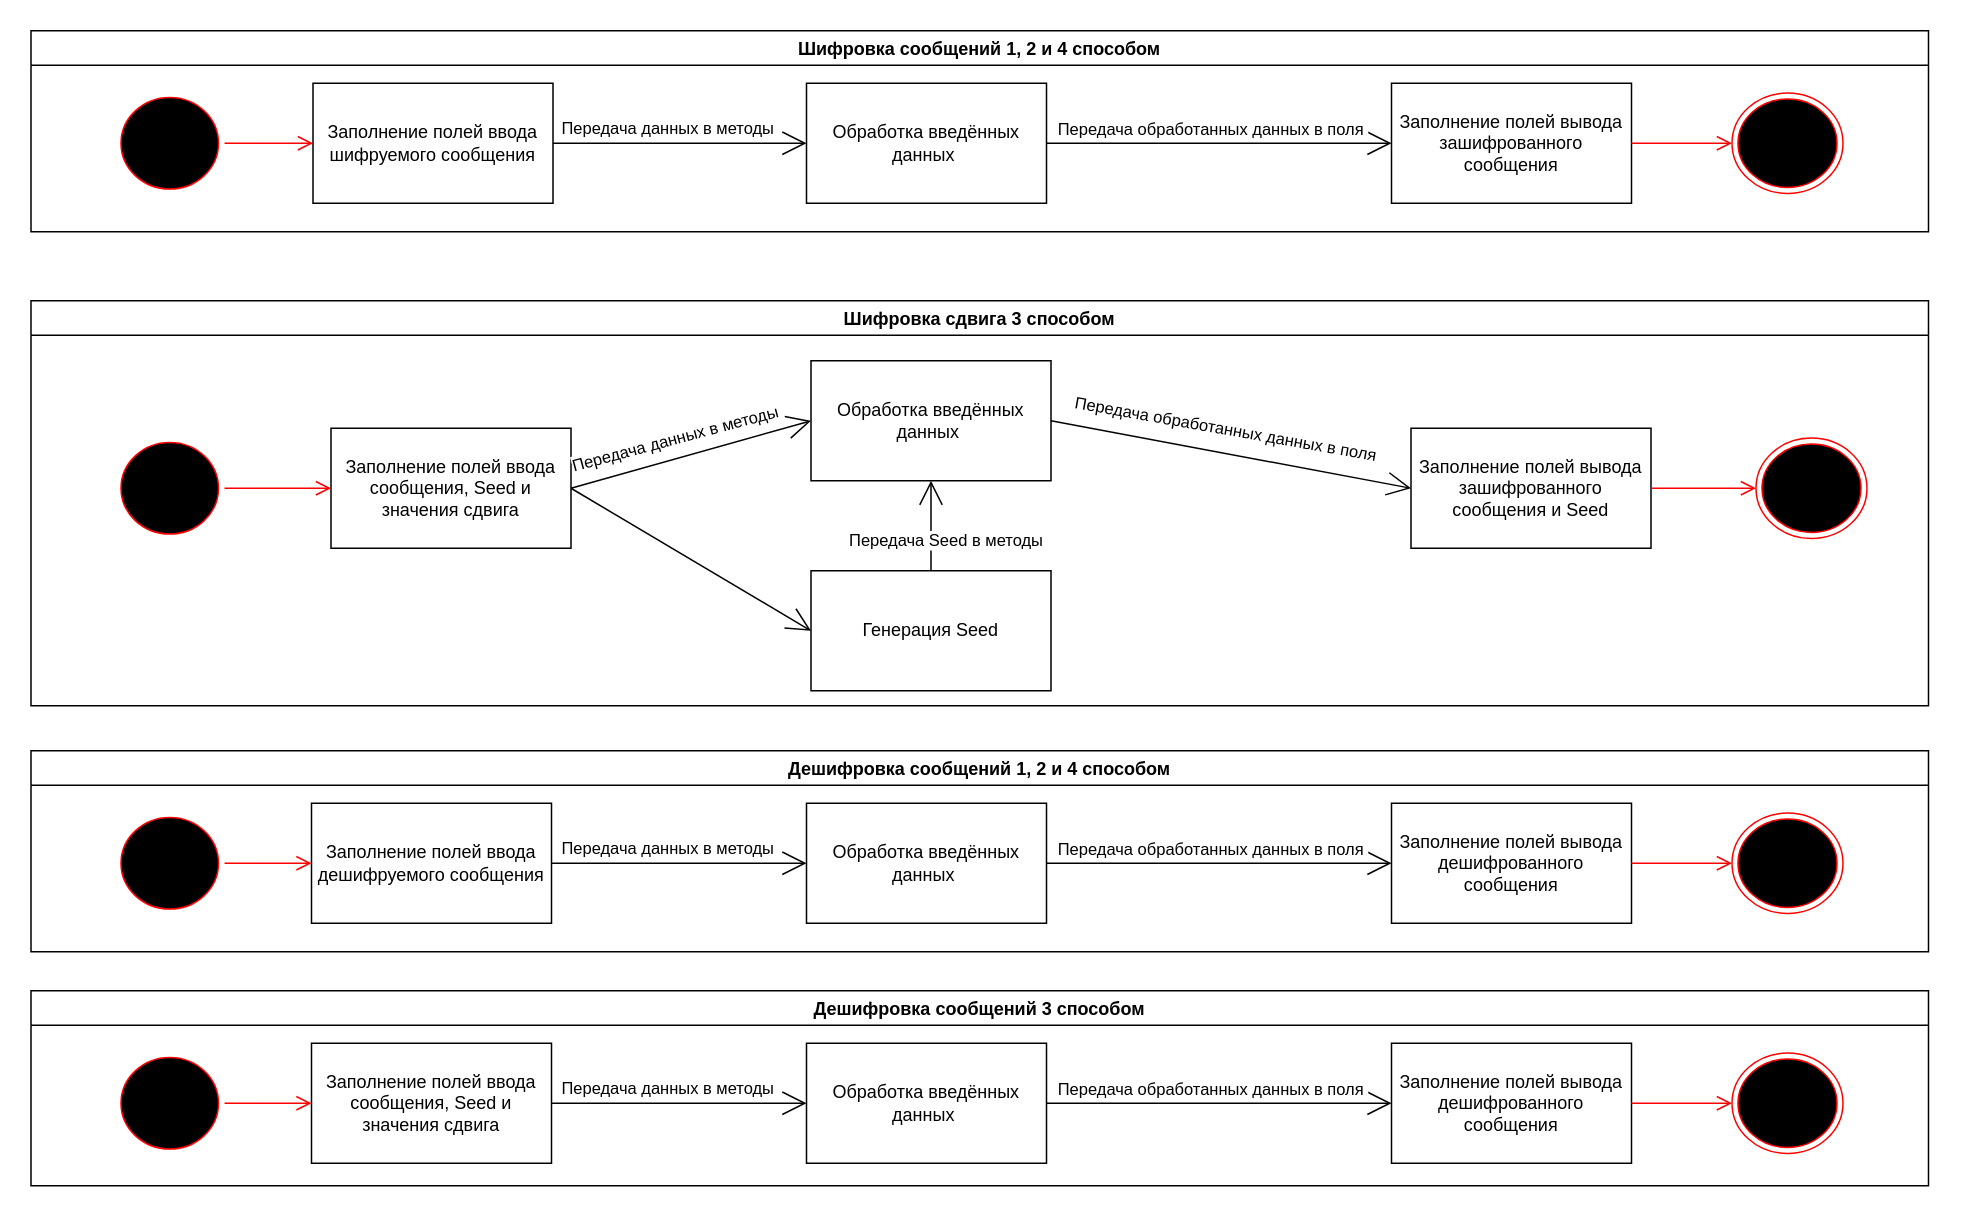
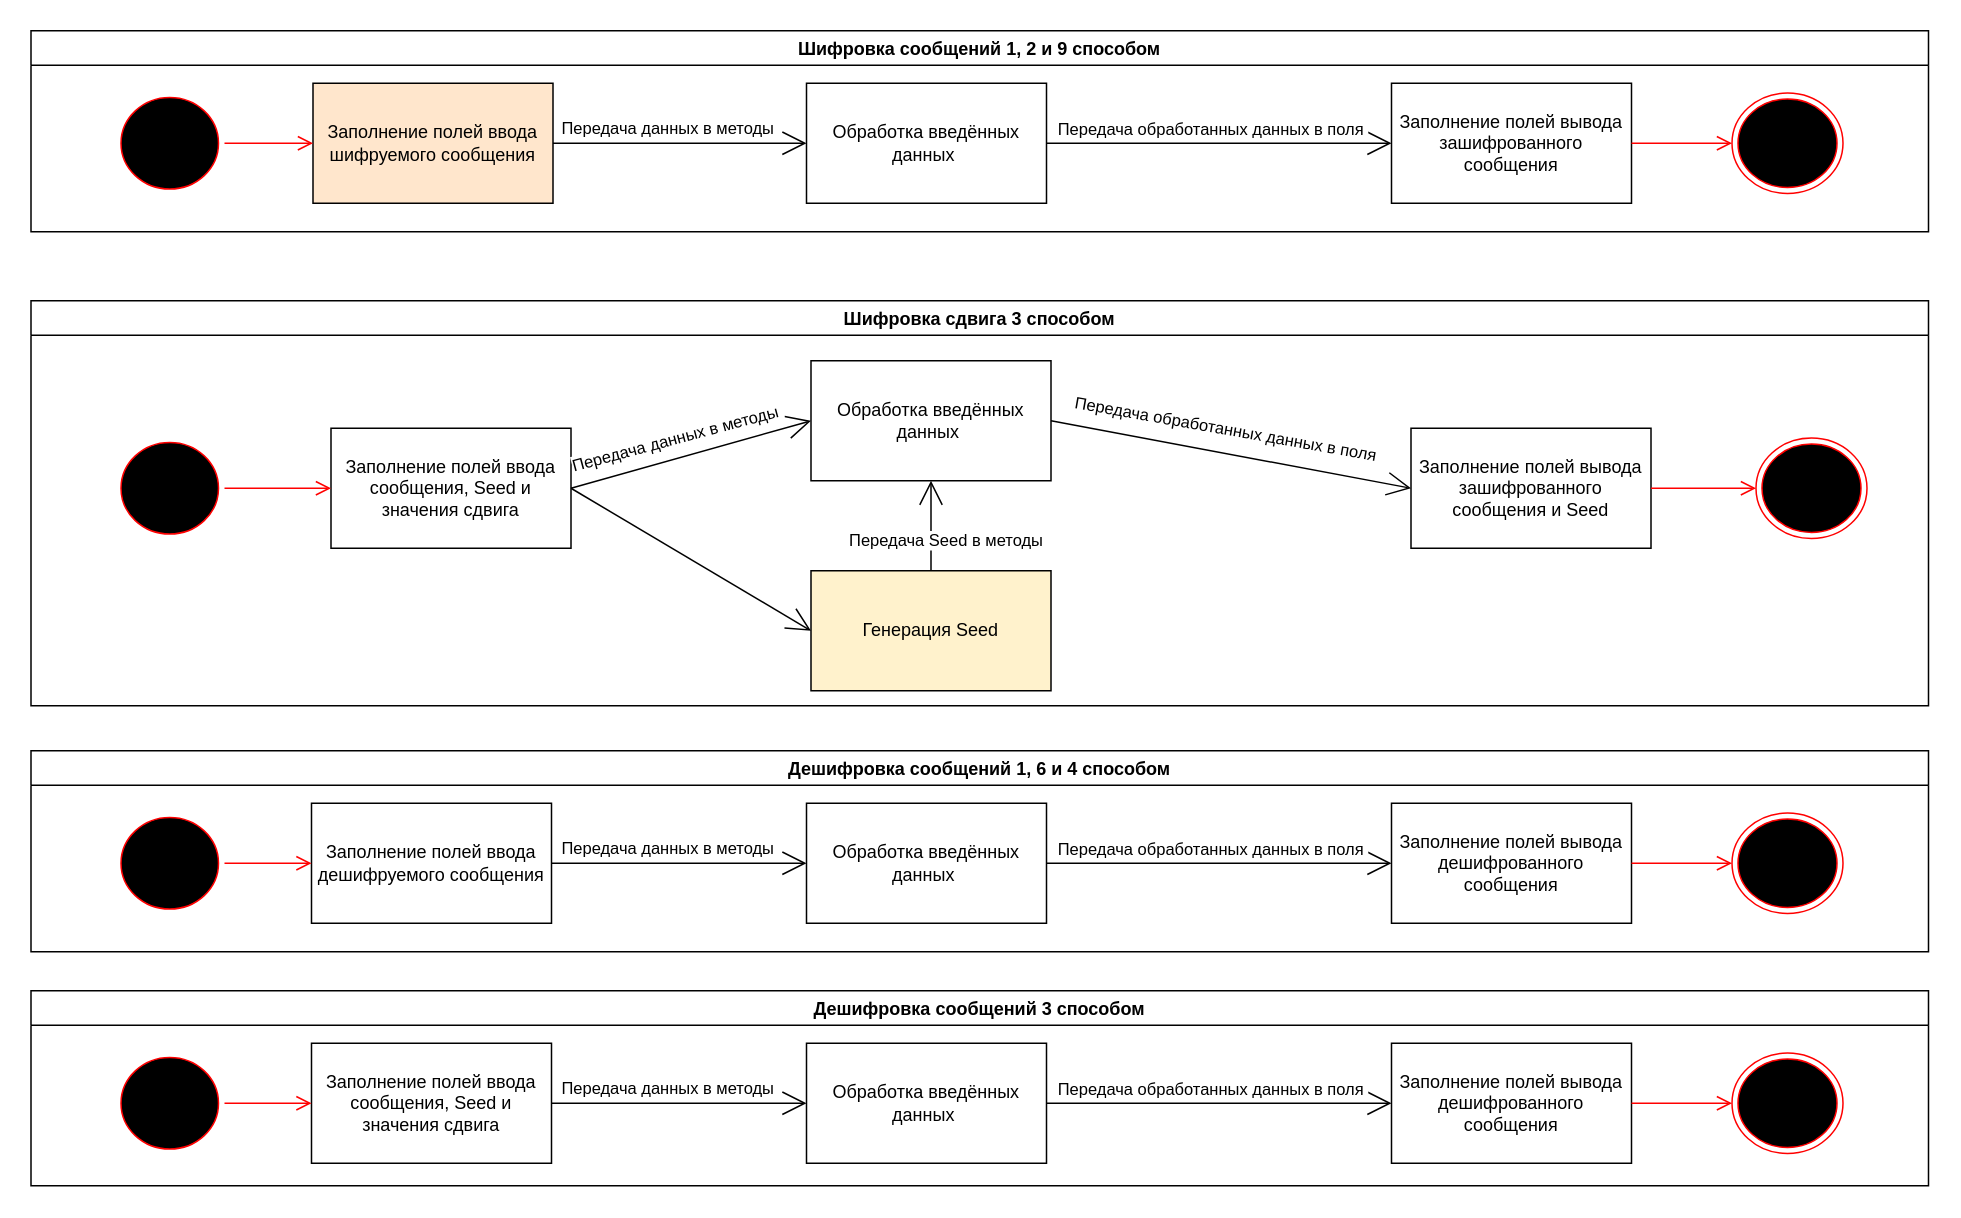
(979, 49) -> (979, 49)
(433, 143) -> (433, 143)
(931, 631) -> (931, 631)
(979, 769) -> (979, 769)
